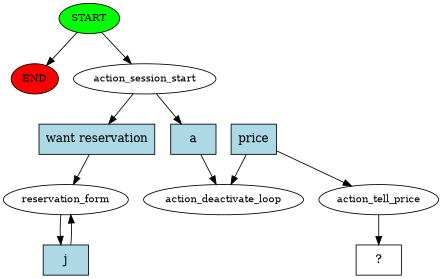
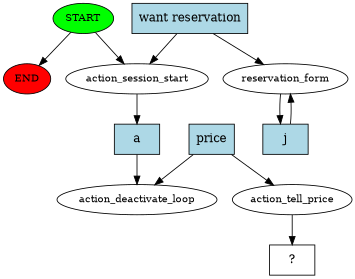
(124, 106) -> (166, 46)
